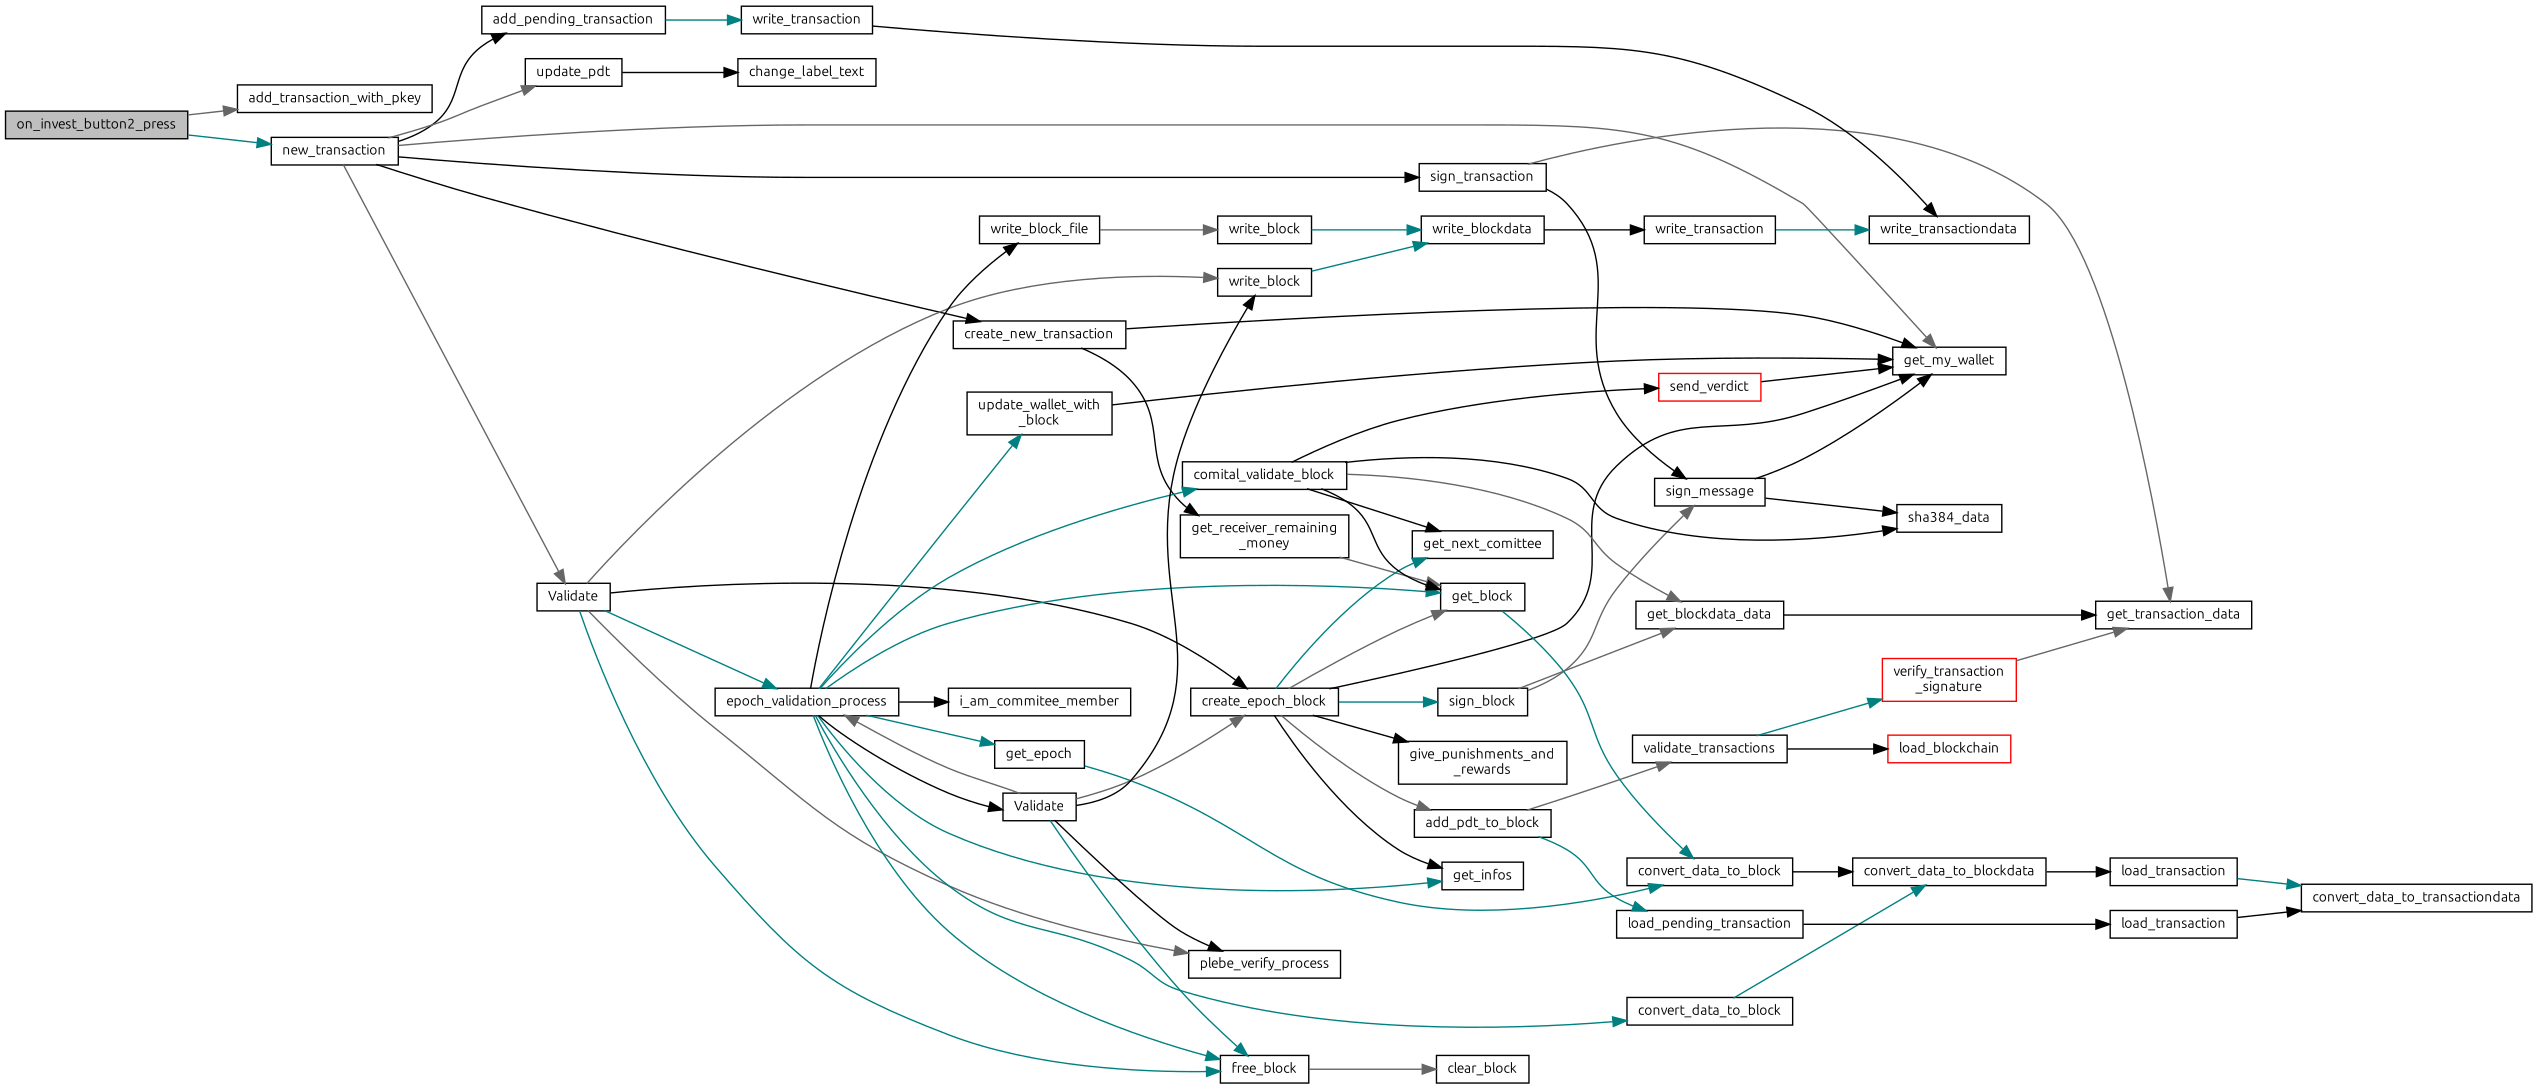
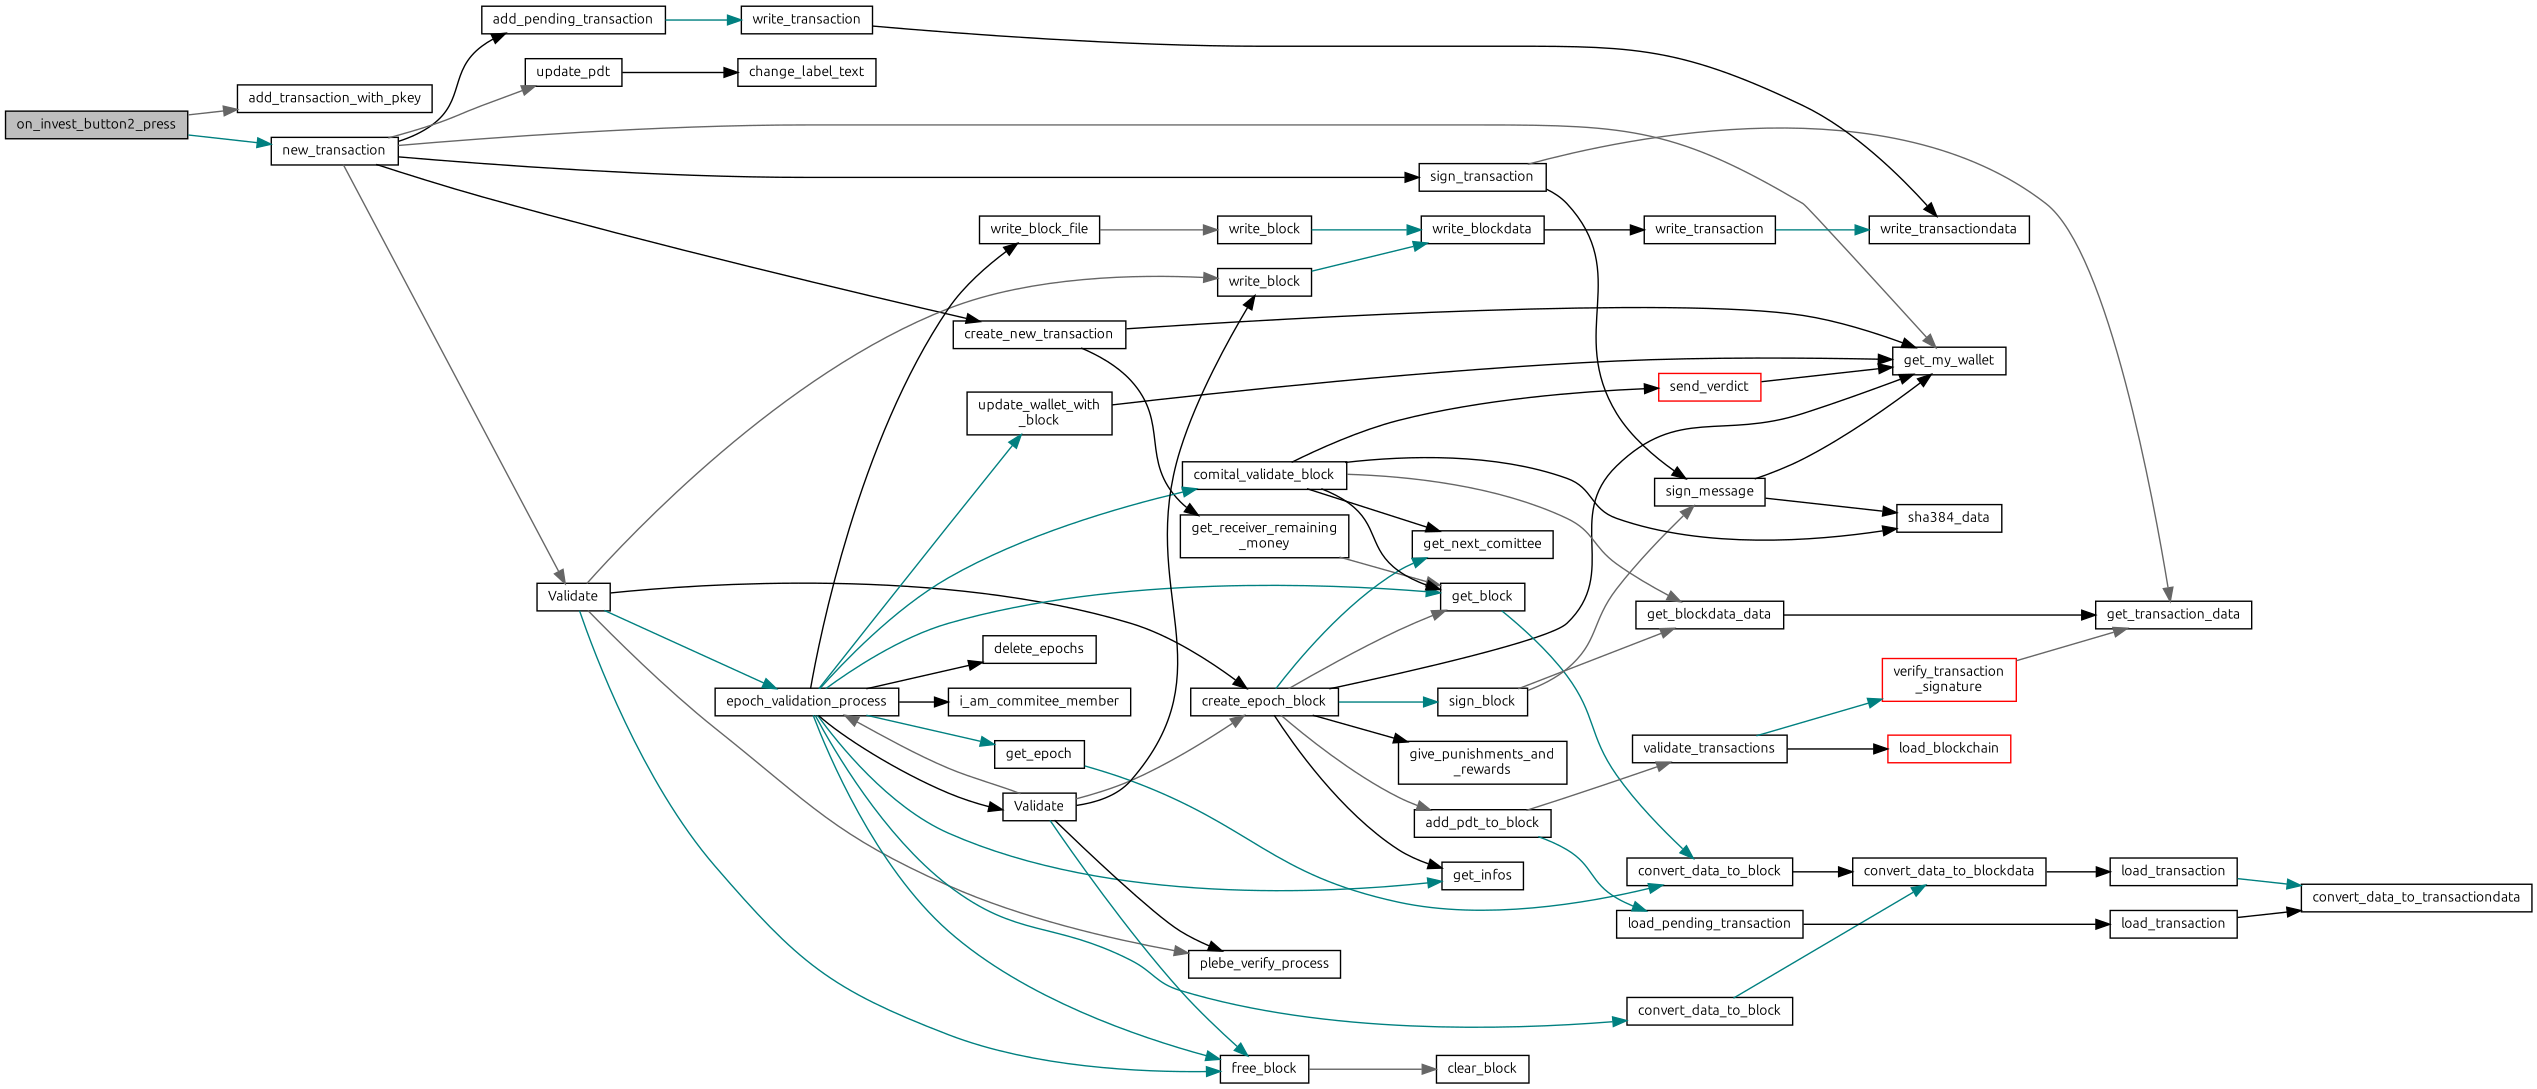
none -> (1040, 650)
